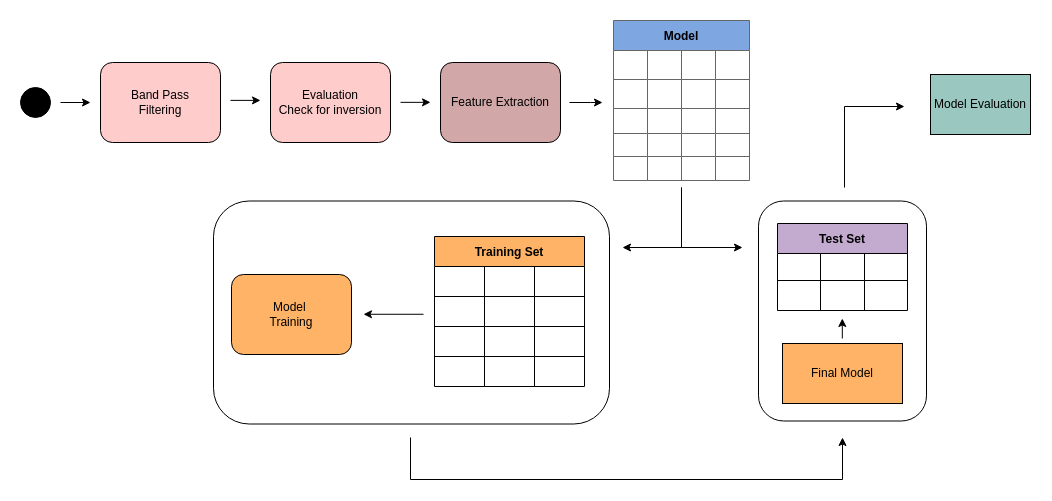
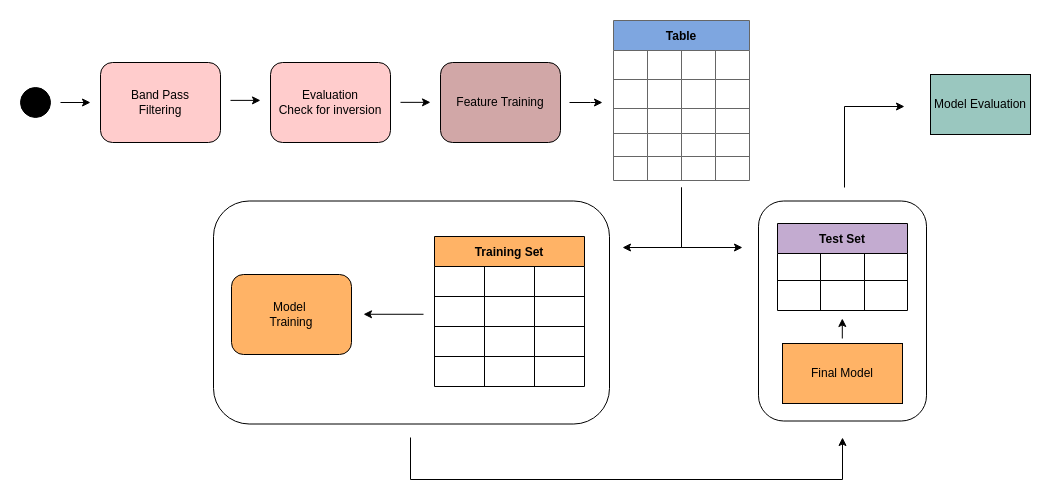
(681, 36) -> (681, 36)
(501, 103) -> (501, 103)
